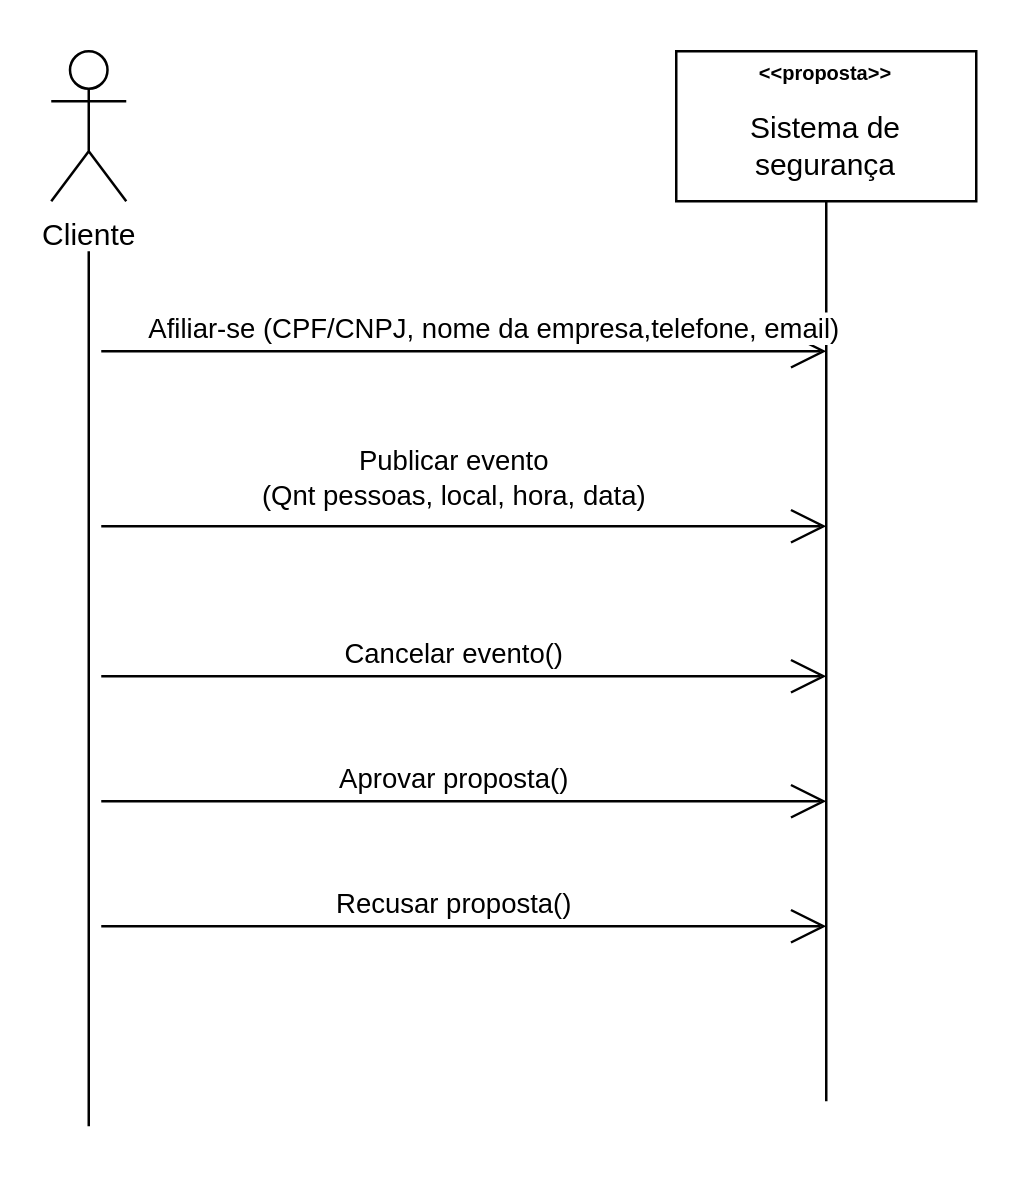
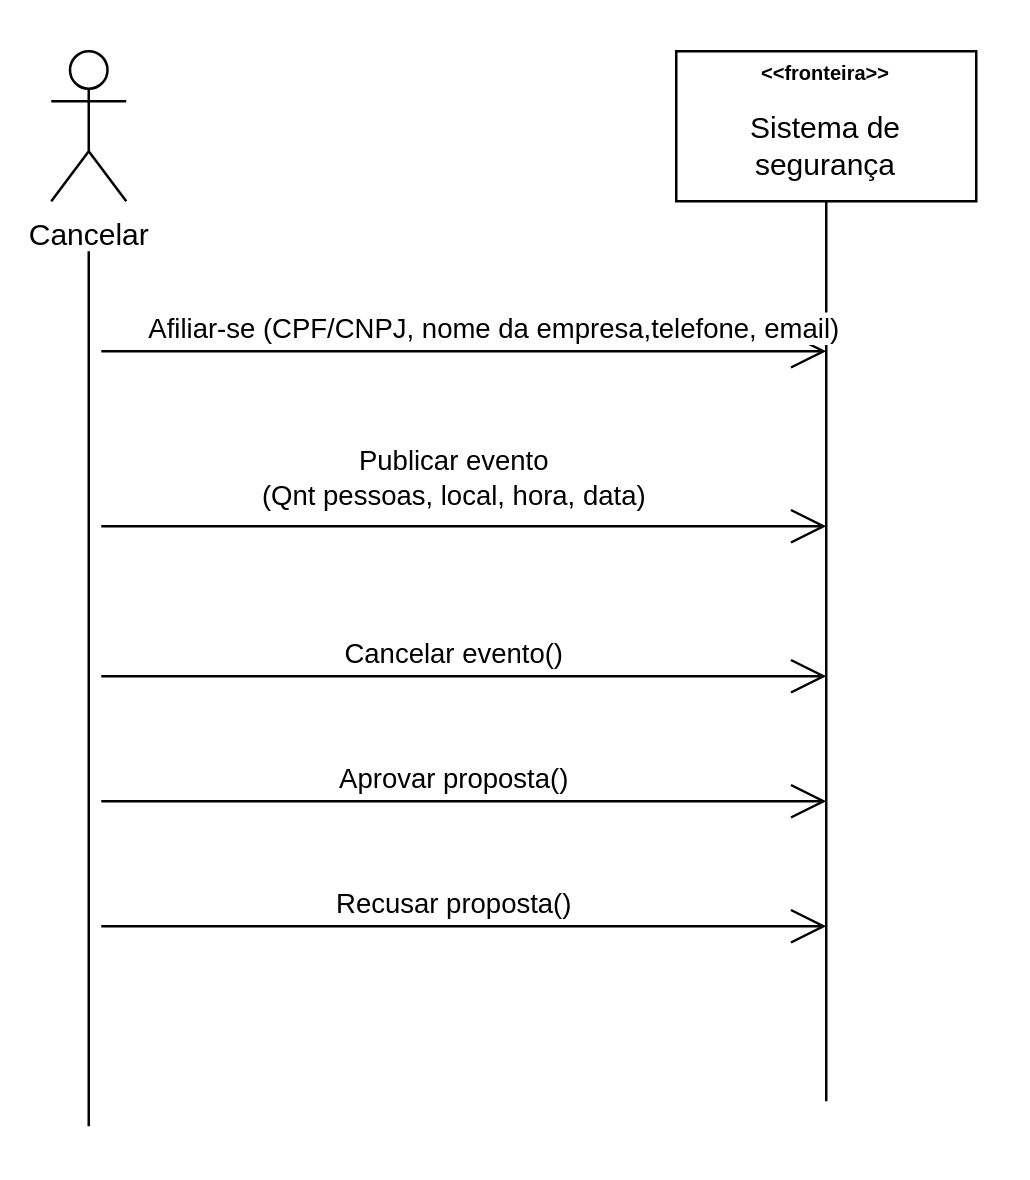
(826, 126) -> (826, 126)
(90, 237) -> (90, 237)
